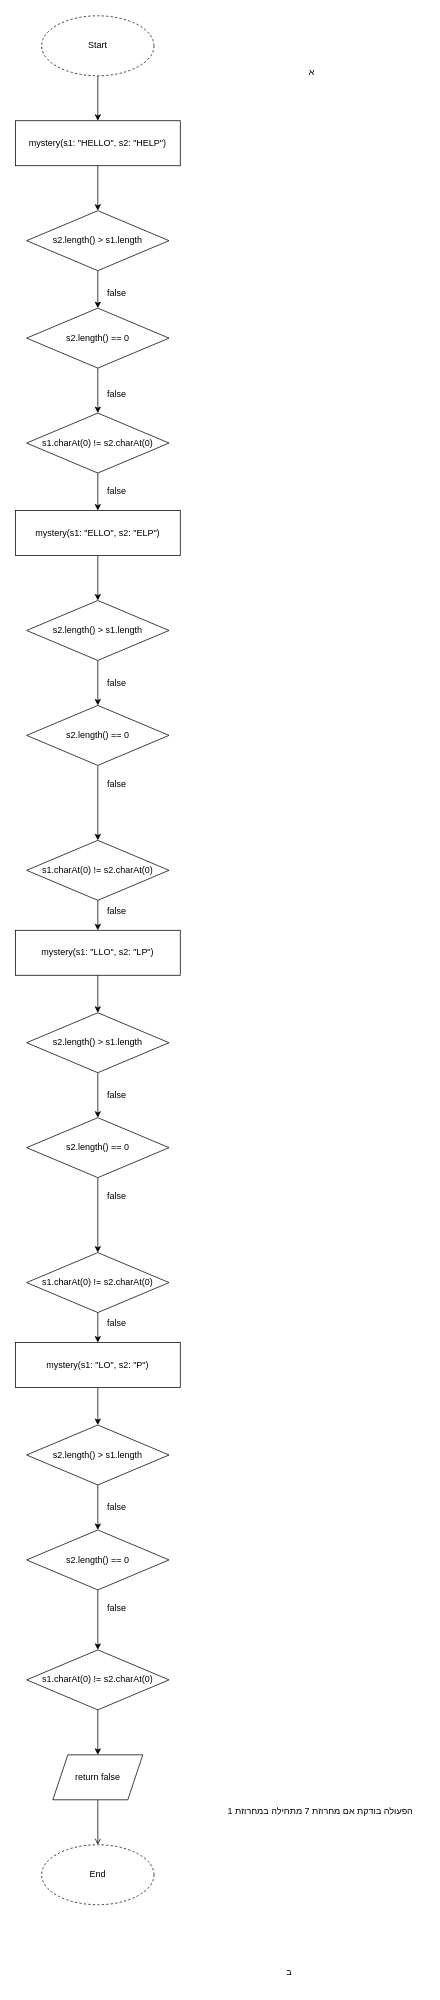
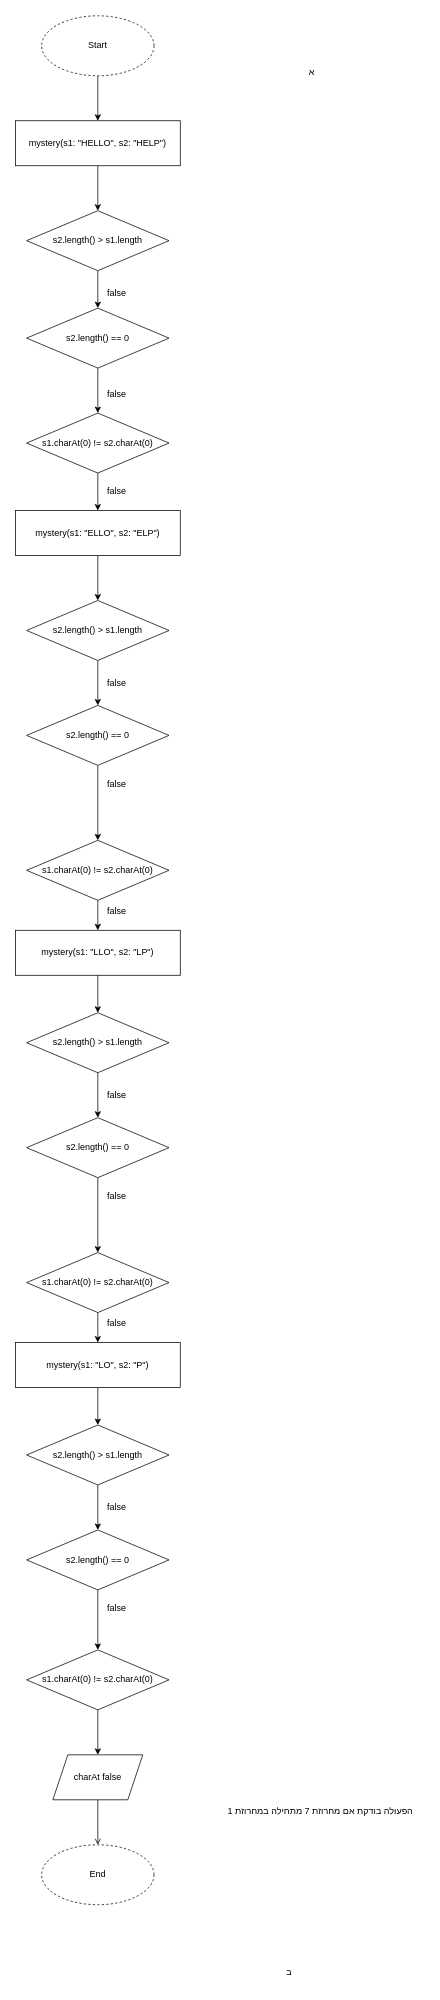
(98, 1778) -> (98, 1778)
